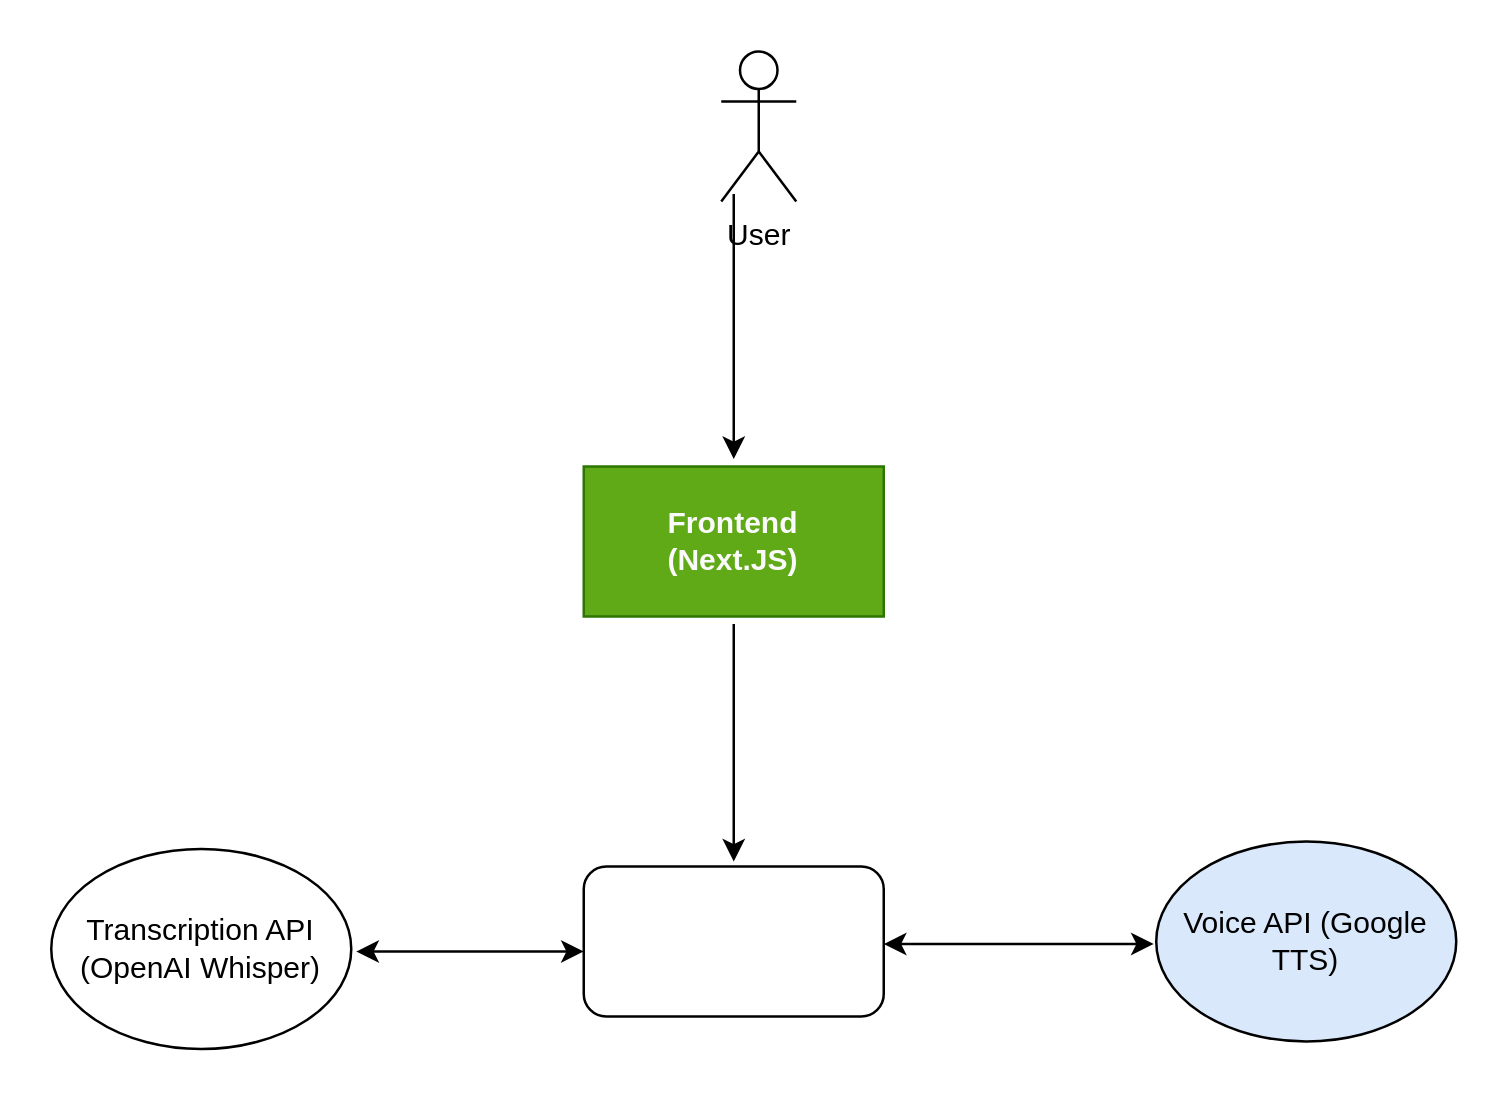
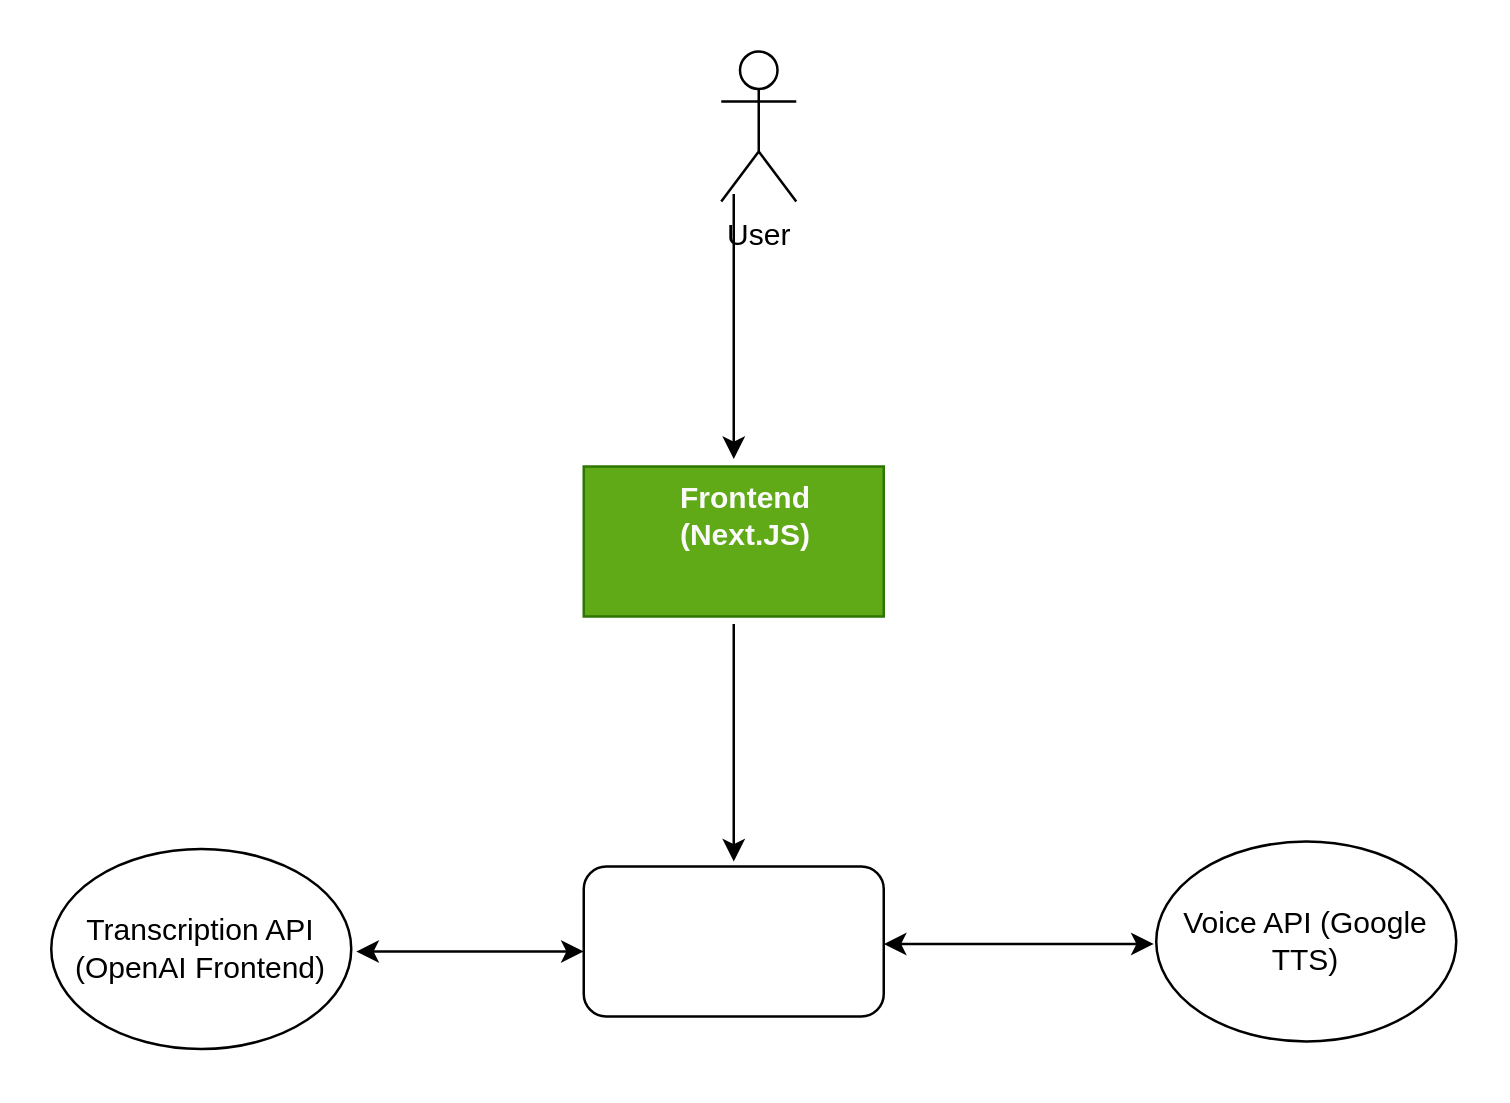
(734, 541) -> (746, 516)
(1306, 941) -> (1306, 941)
(201, 949) -> (201, 949)
